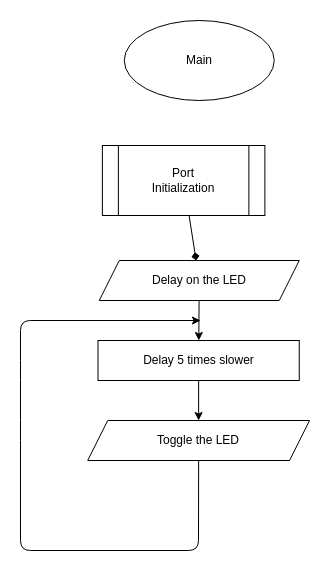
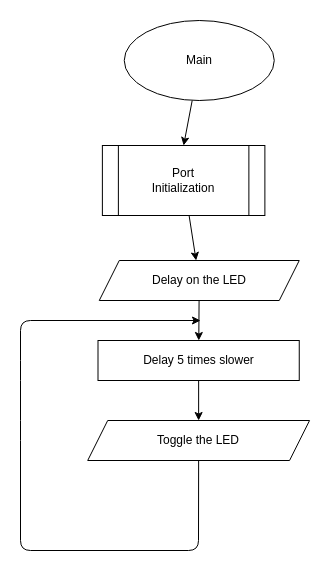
none -> (189, 119)
(195, 252) -> (195, 252)
